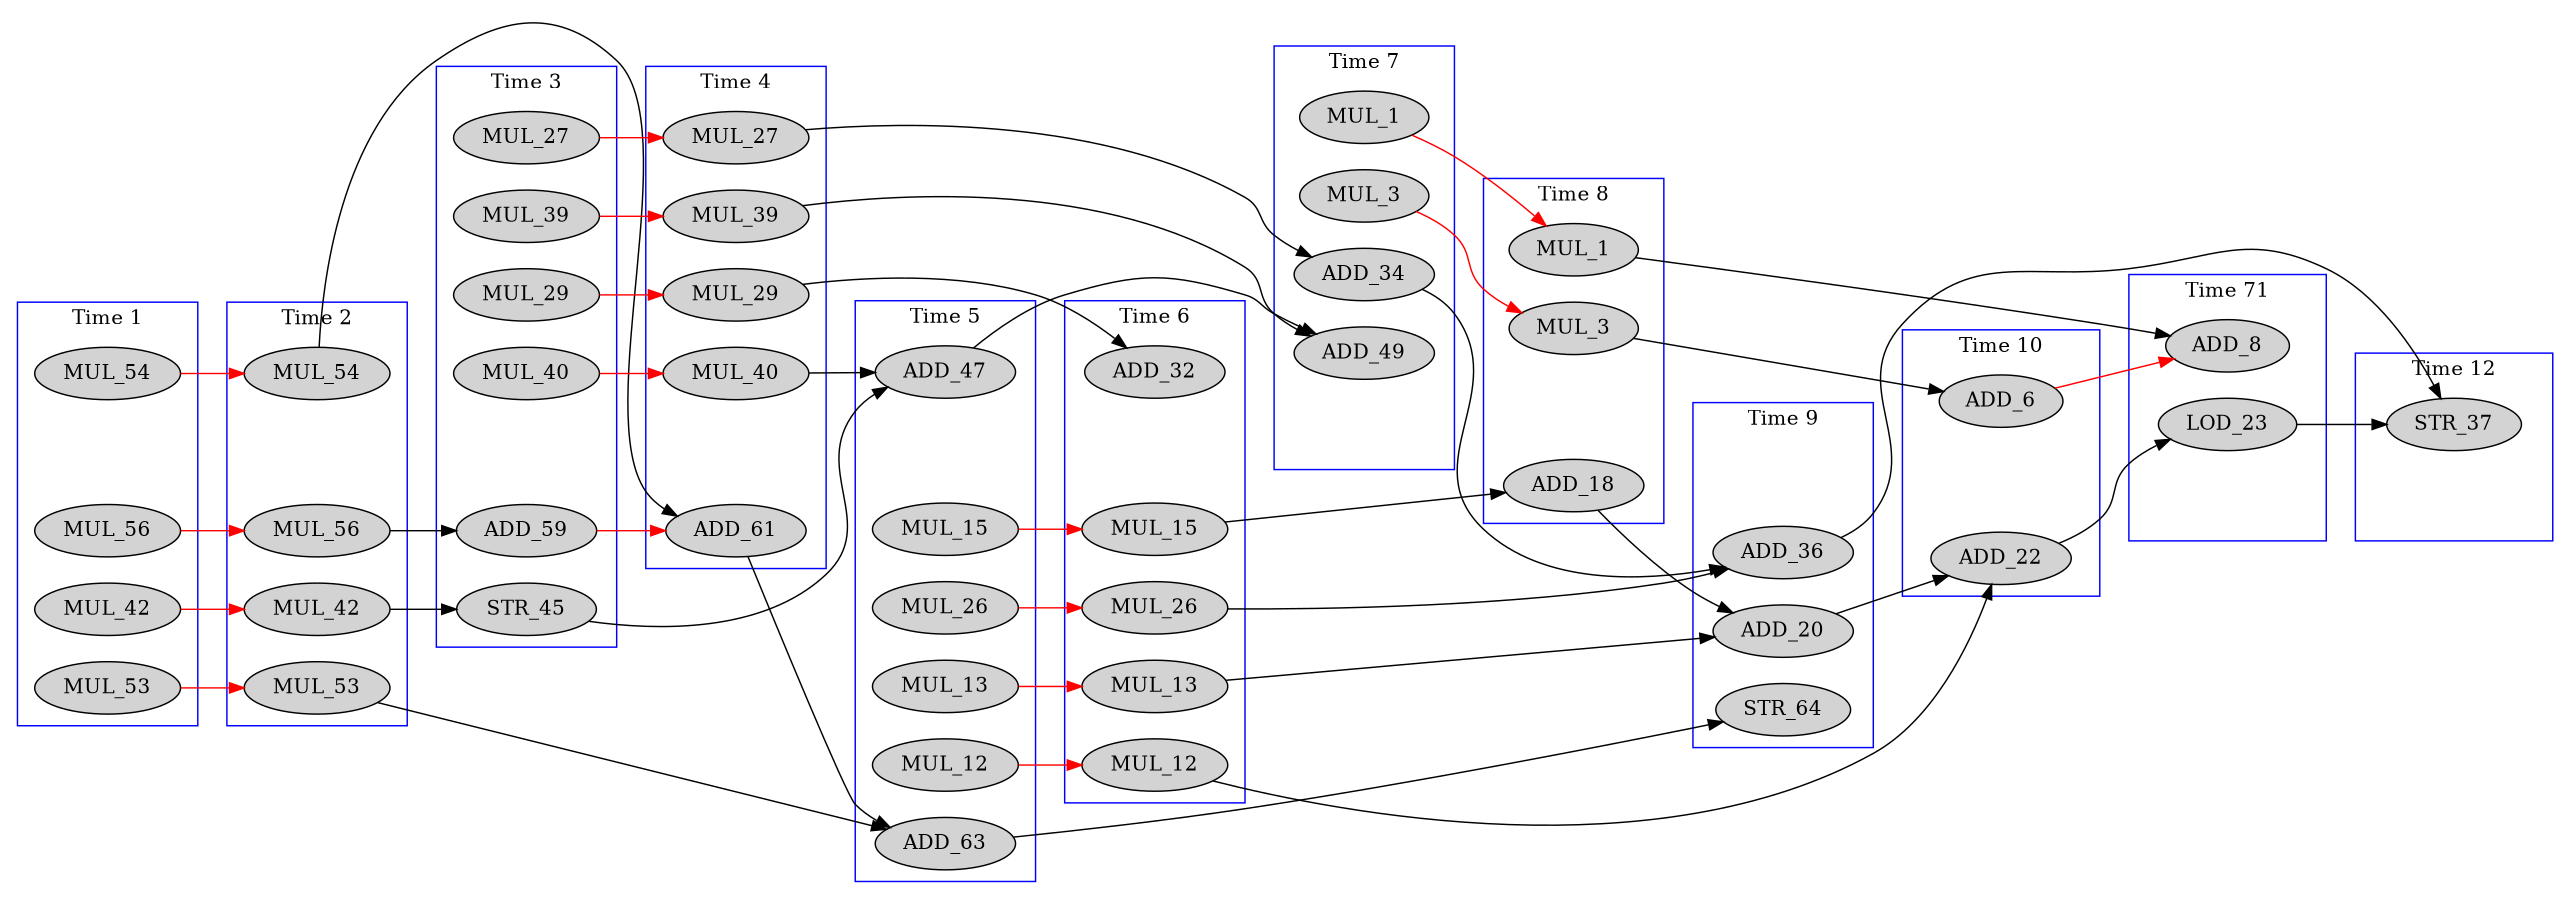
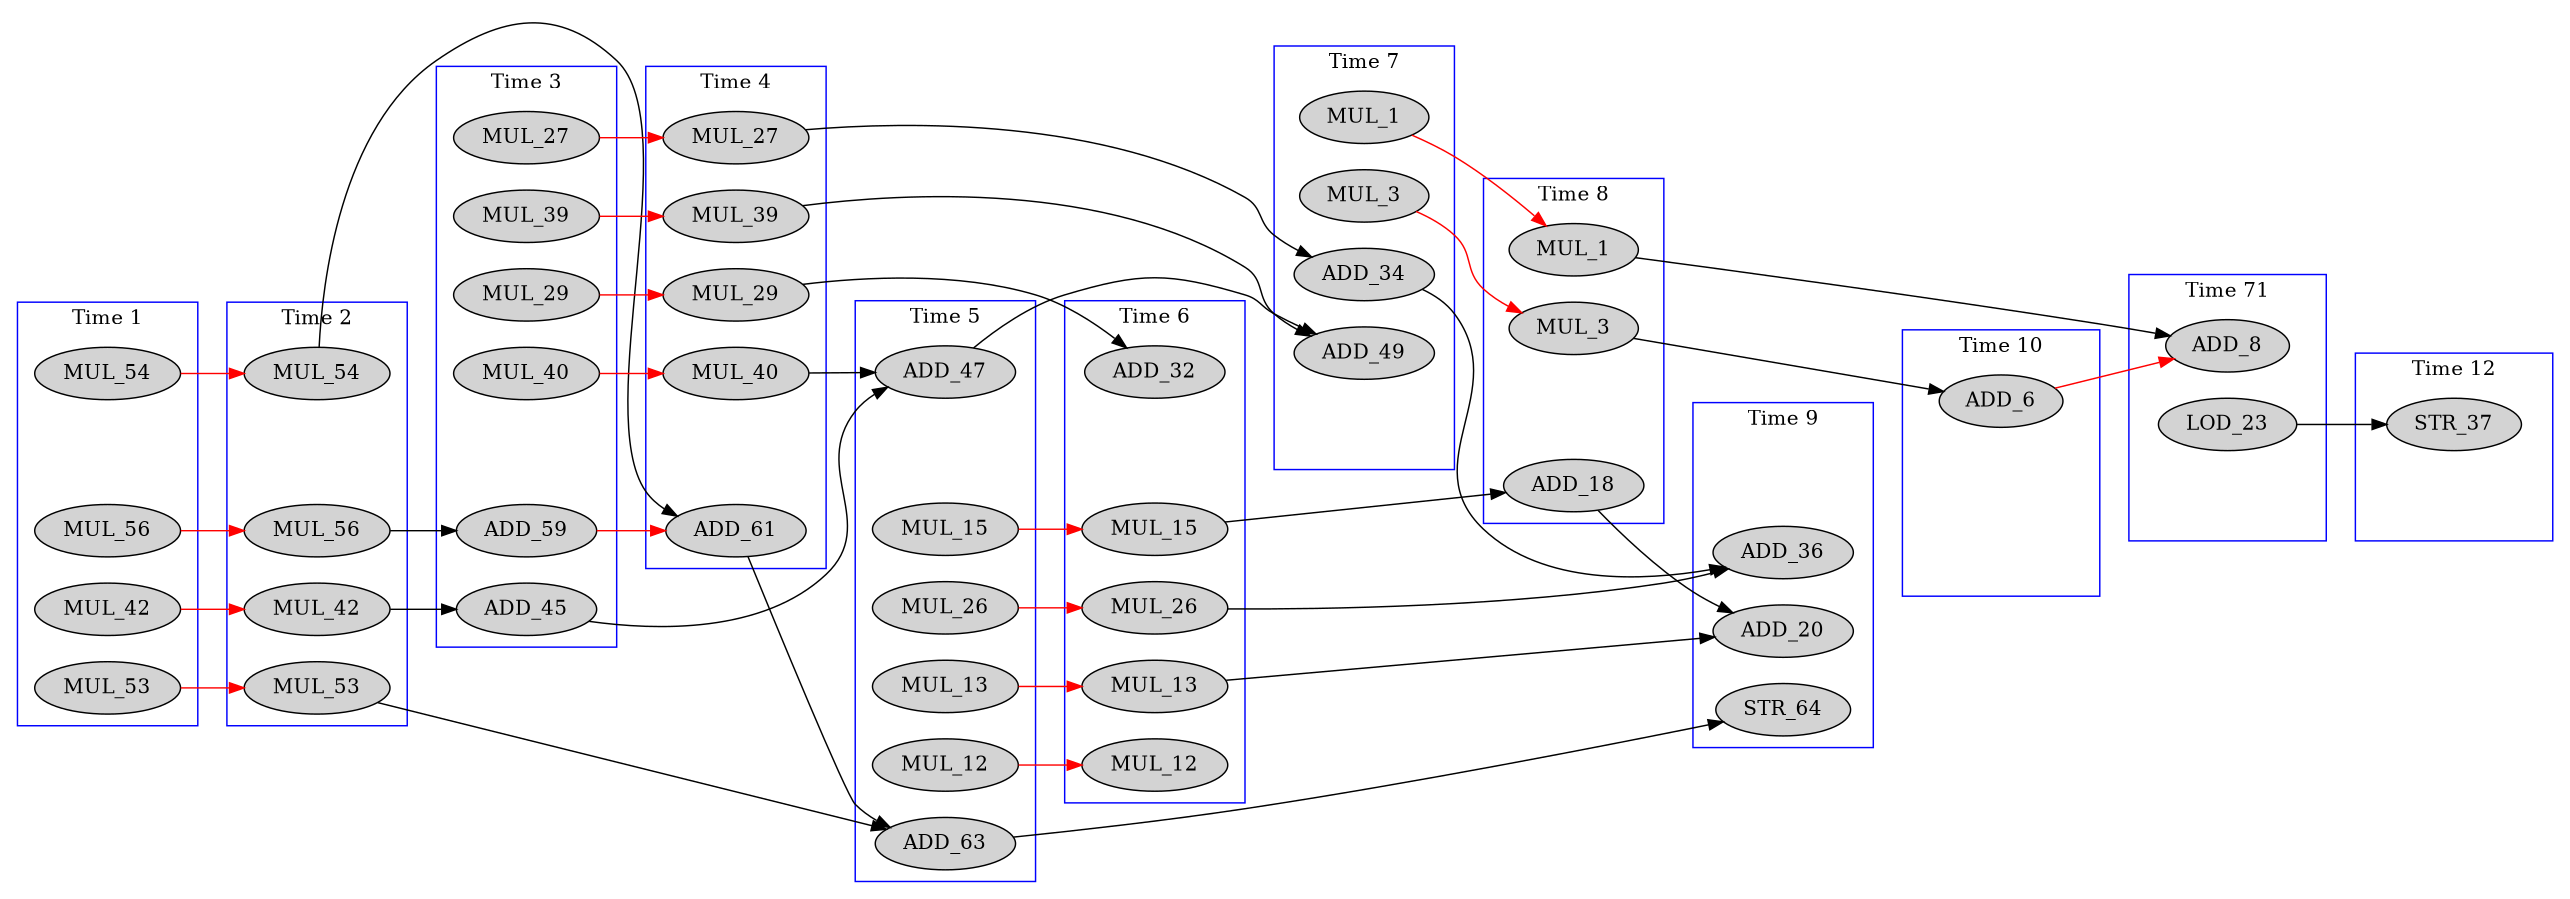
(2070, 272) -> none
(2001, 558) -> none
(527, 609) -> (527, 609)
